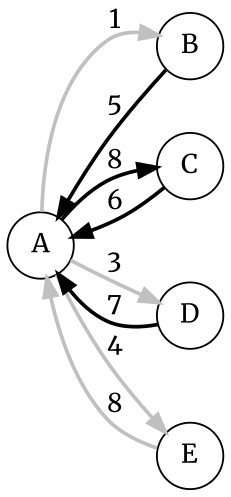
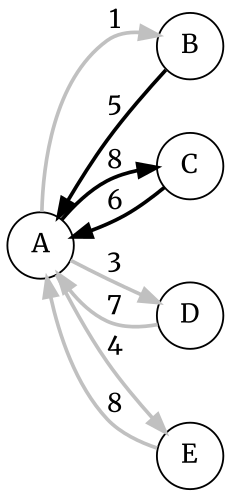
(108, 322) -> (108, 322)
